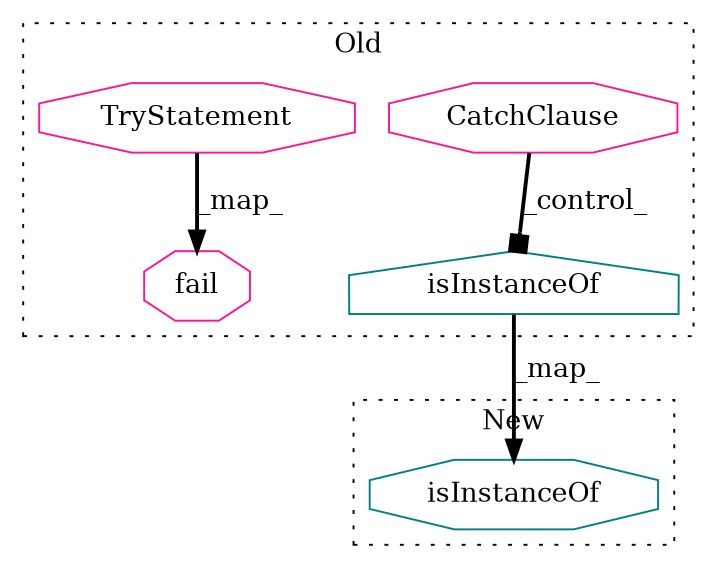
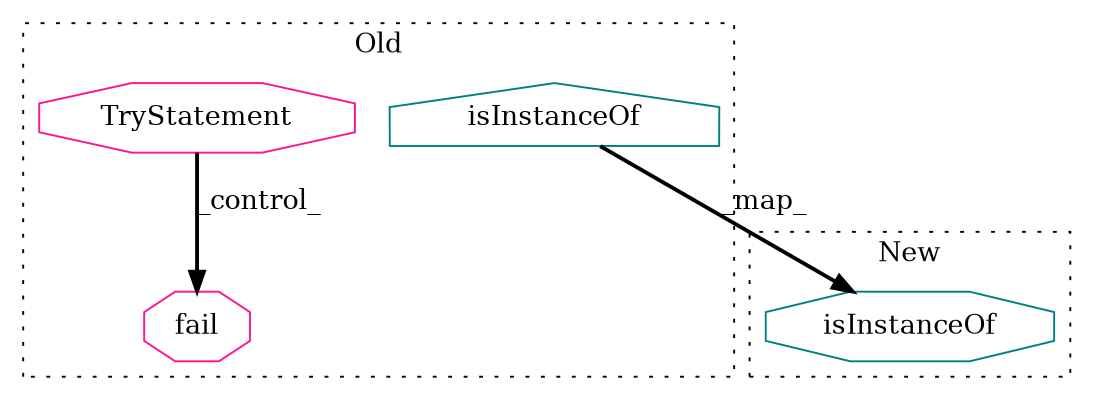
(533, 118) -> none
(241, 202) -> (259, 202)
